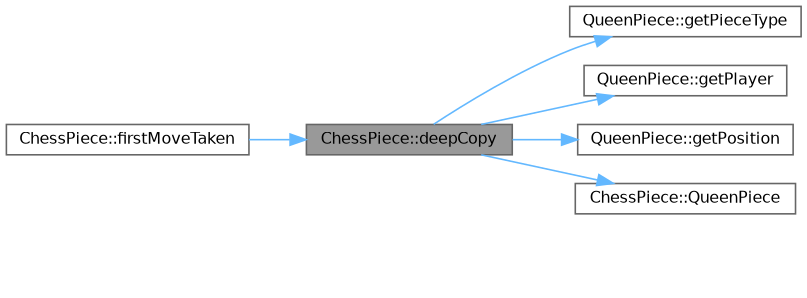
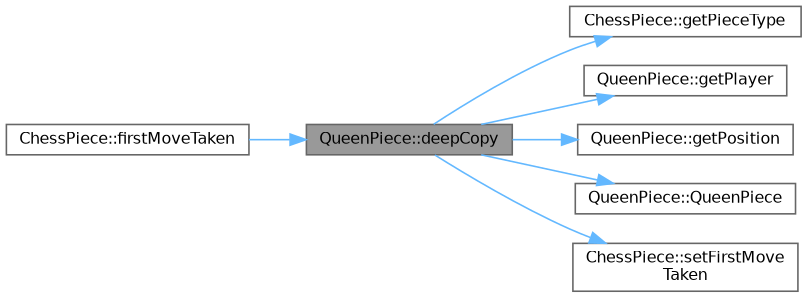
(685, 22) -> (685, 22)
(409, 140) -> (409, 140)
(685, 199) -> (685, 199)
none -> (685, 267)
